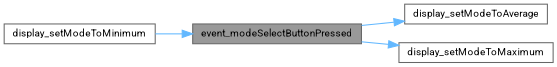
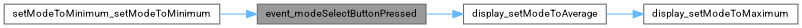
(80, 34) -> (112, 14)
(375, 43) -> (620, 14)
